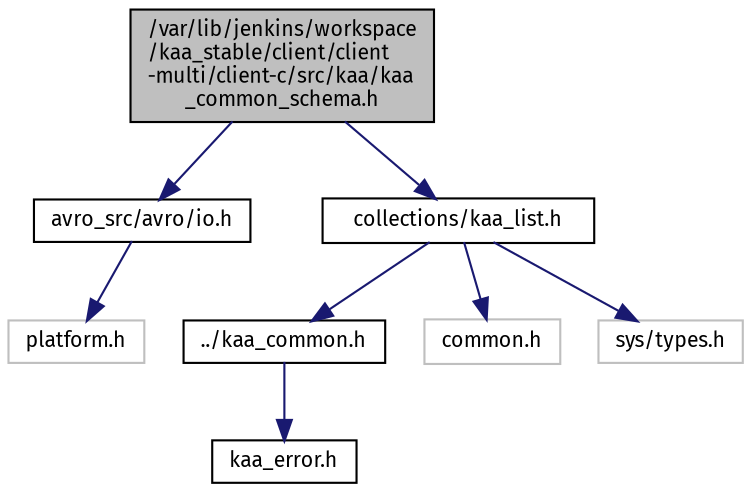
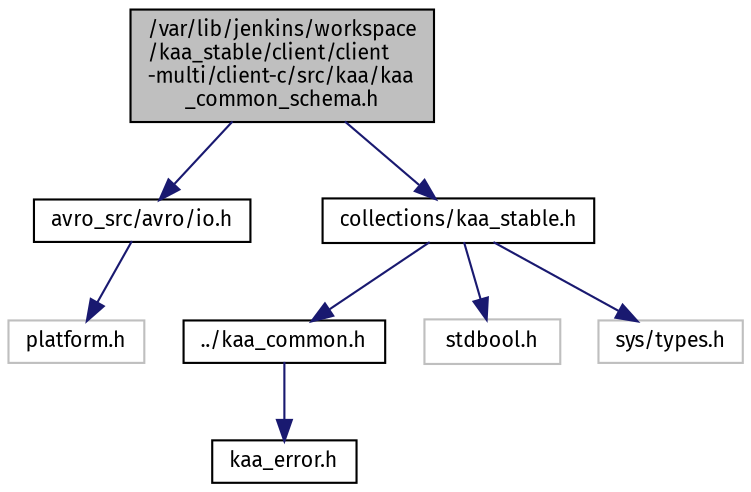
(458, 221) -> (458, 221)
(492, 342) -> (492, 342)
